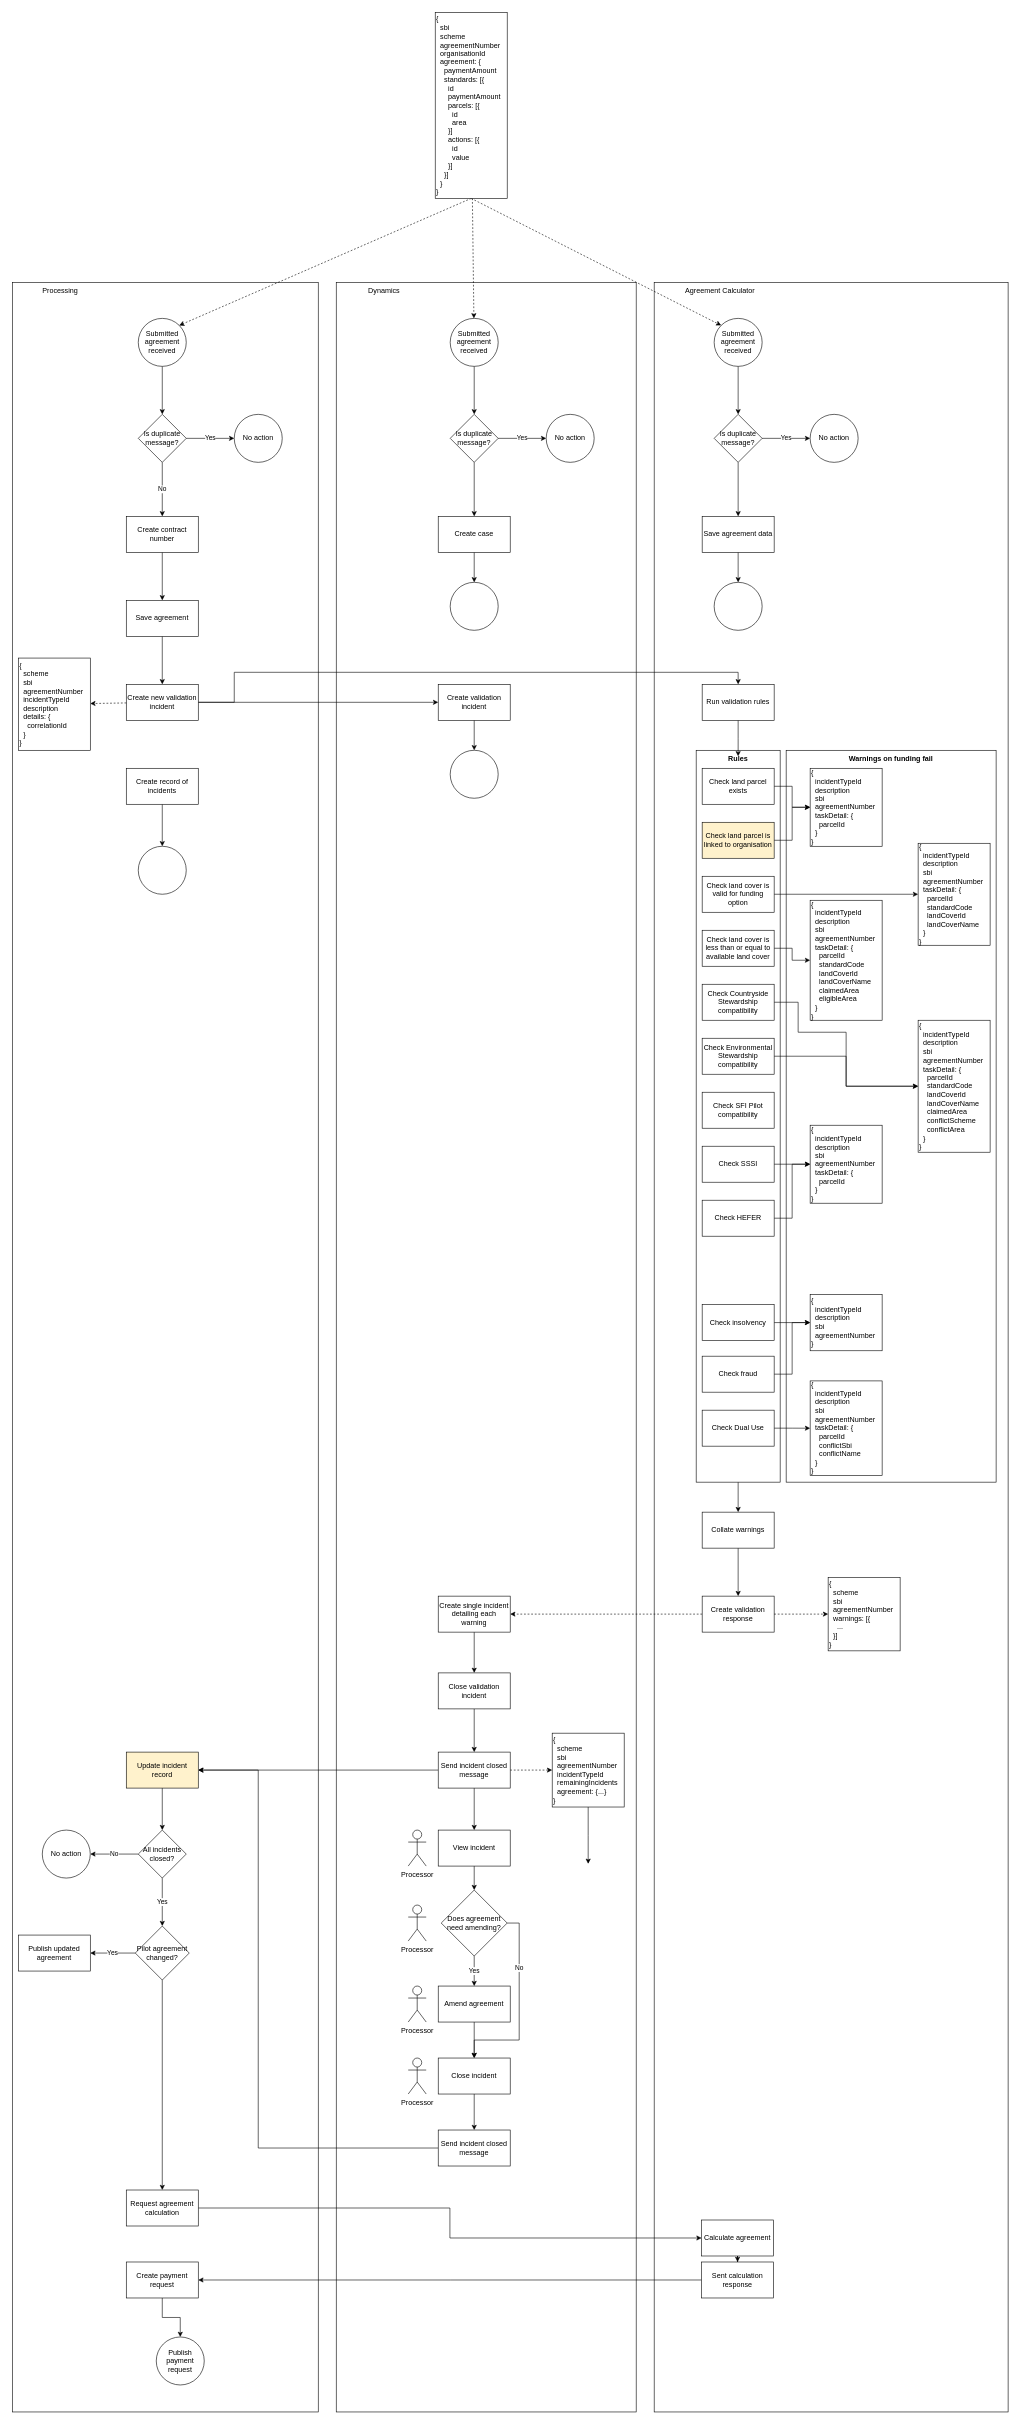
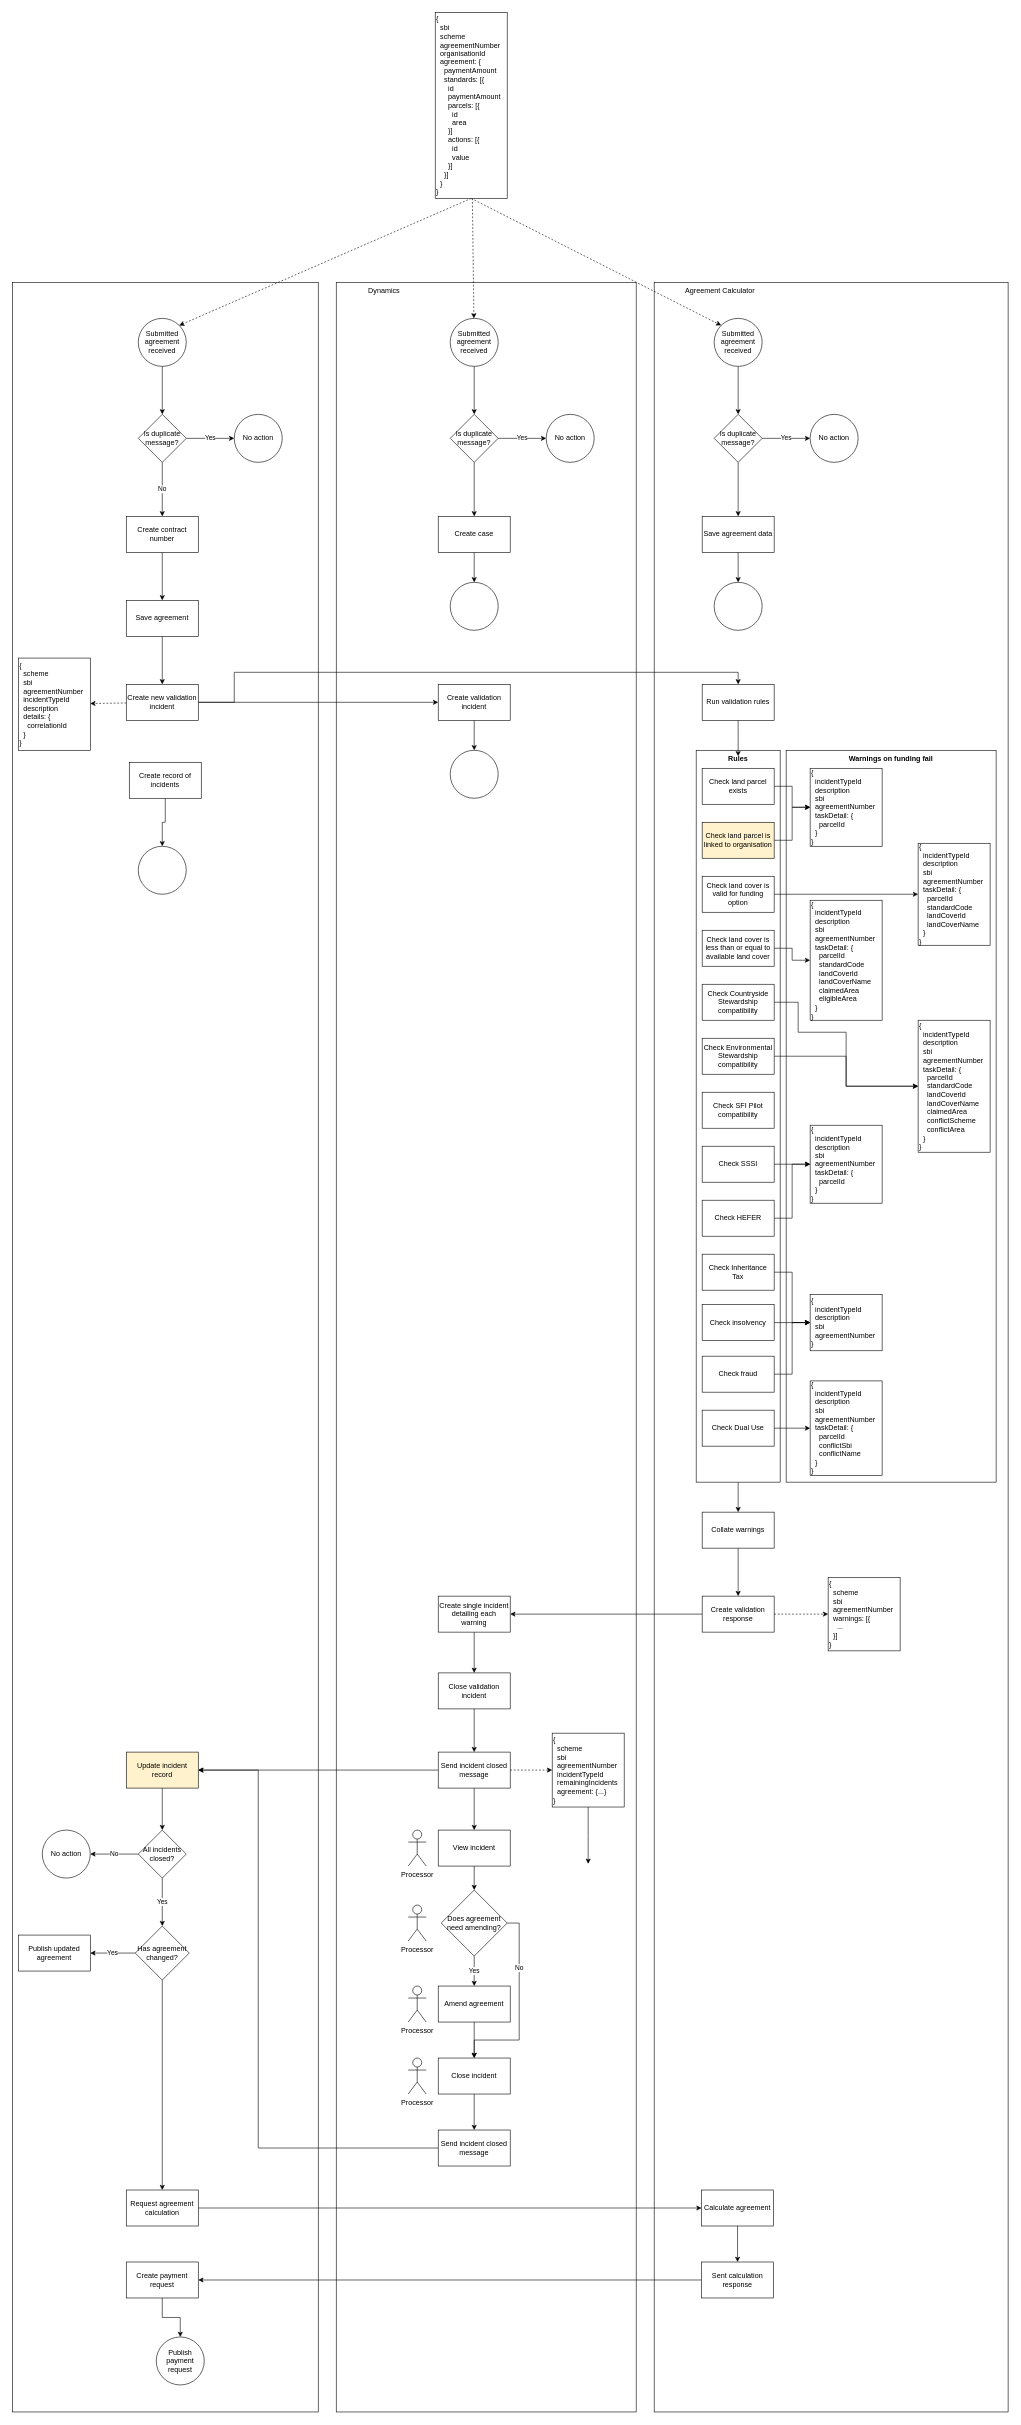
(60, 291) -> none
(162, 786) -> (165, 780)
none -> (738, 1272)
none -> (792, 1286)
(608, 1614) -> (608, 1614)
(162, 1953) -> (162, 1953)
(738, 2238) -> (738, 2208)
